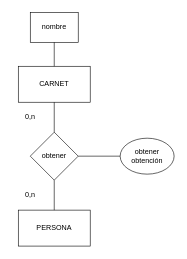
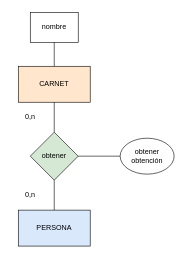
(54, 84) -> (54, 84)
(54, 156) -> (54, 156)
(54, 228) -> (54, 228)
